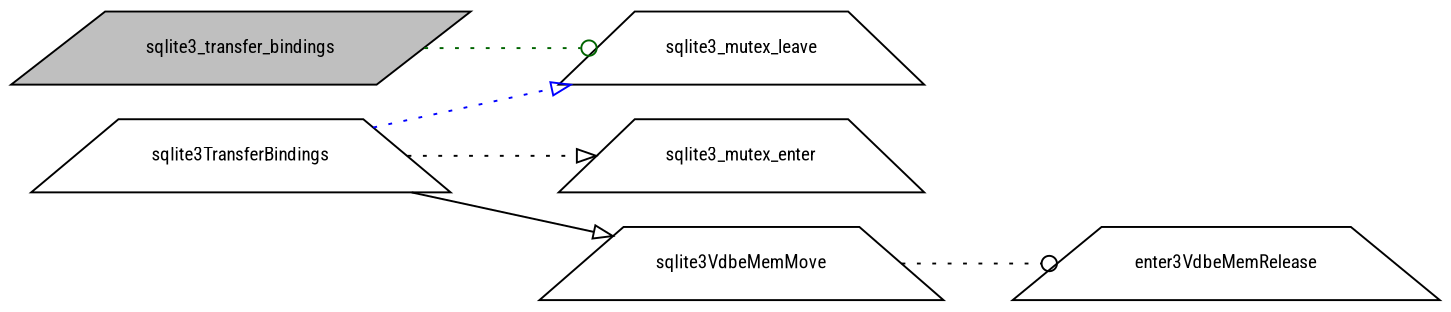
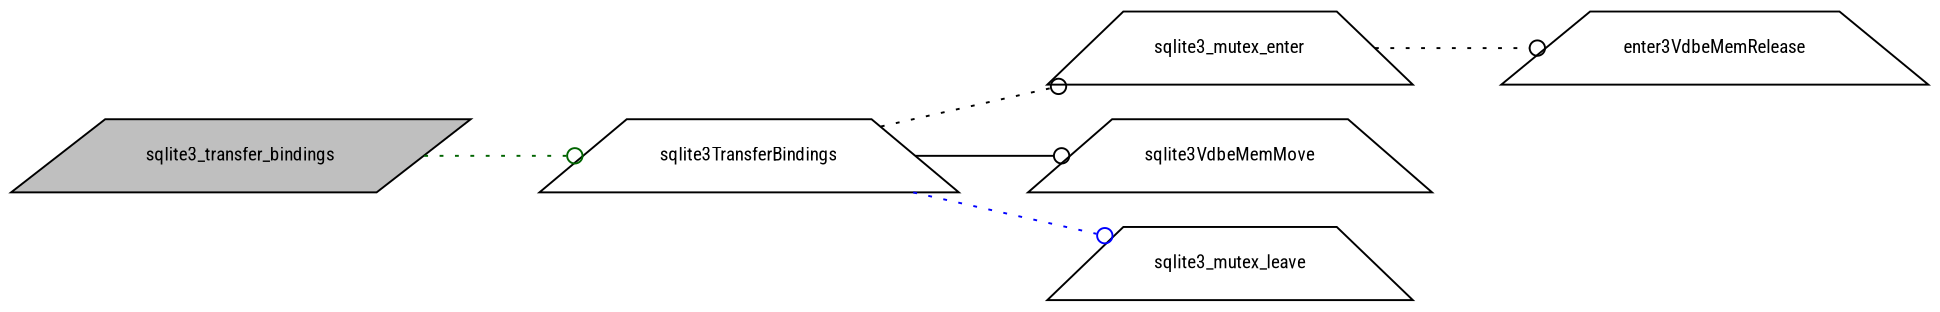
(502, 48) -> (496, 156)
(462, 108) -> (1005, 213)
(492, 156) -> (966, 107)
(503, 212) -> (984, 156)
(971, 264) -> (1452, 48)
